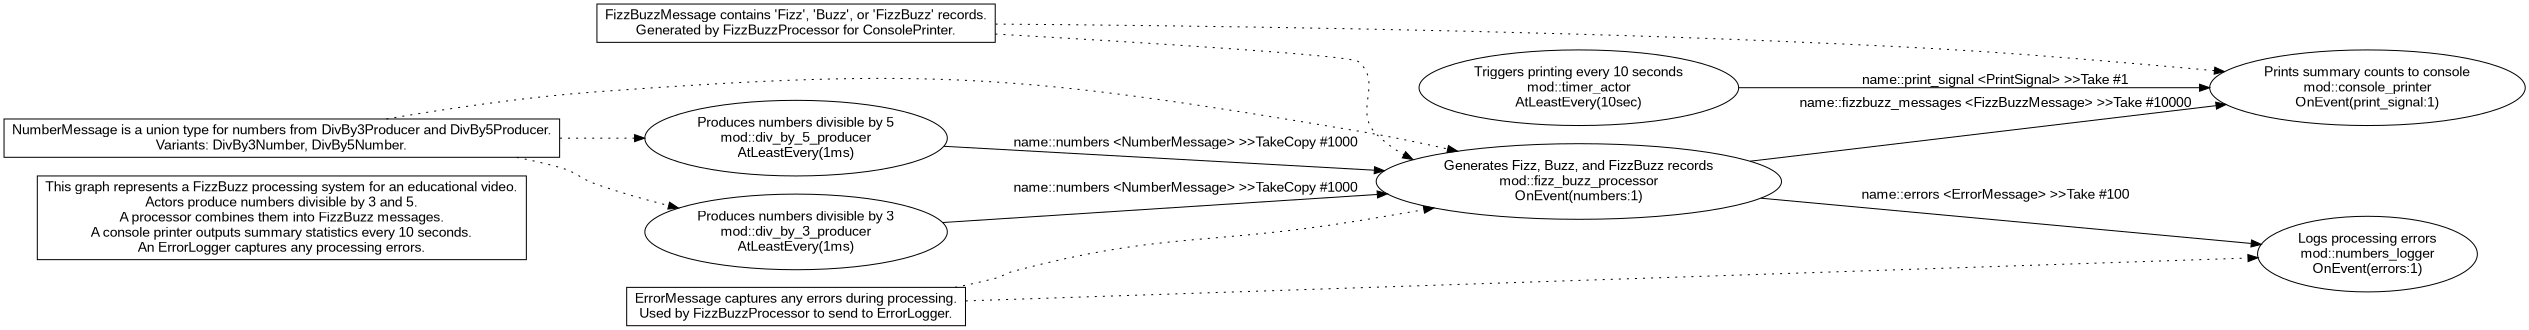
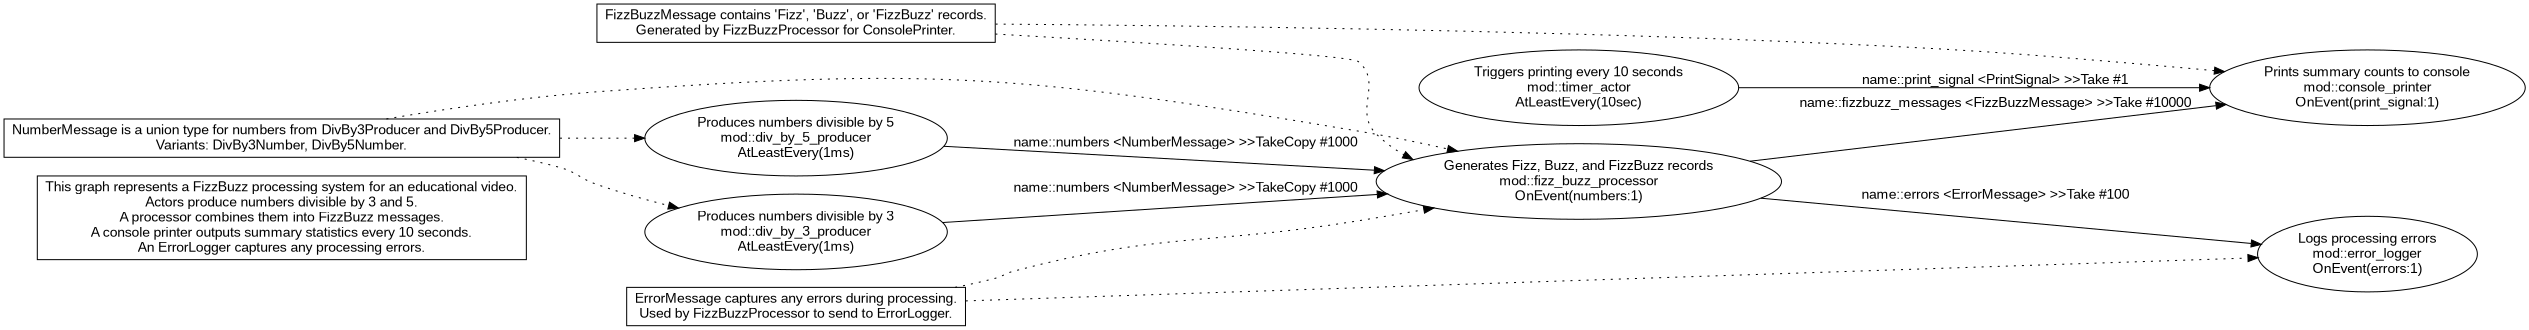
(2367, 254) -> (2367, 254)
